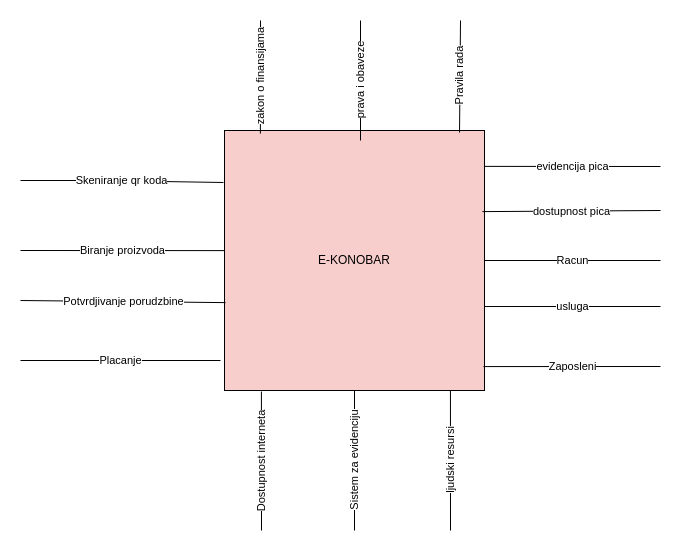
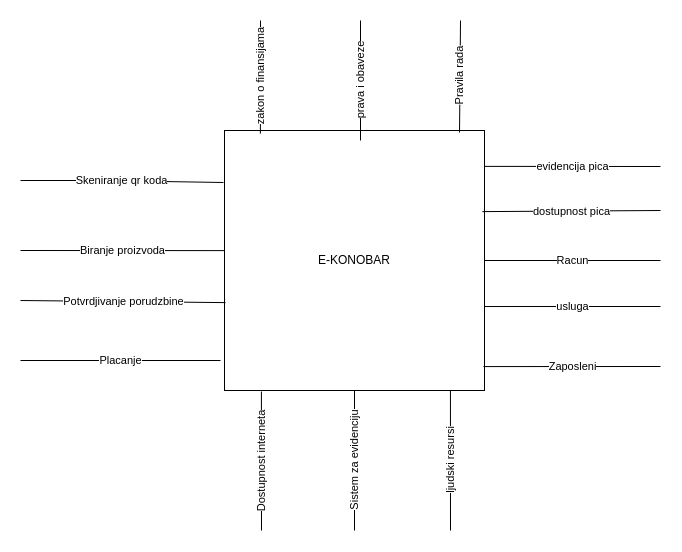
(355, 261) -> (355, 261)
